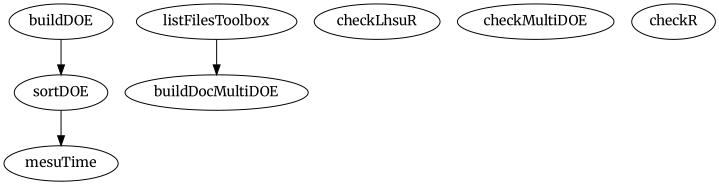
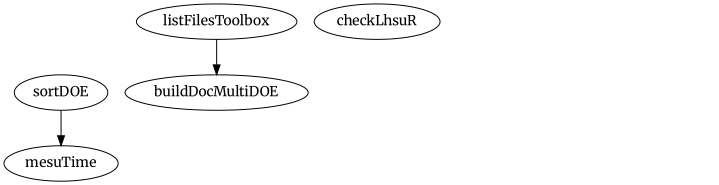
(61, 22) -> none
(536, 22) -> none
(674, 22) -> none
